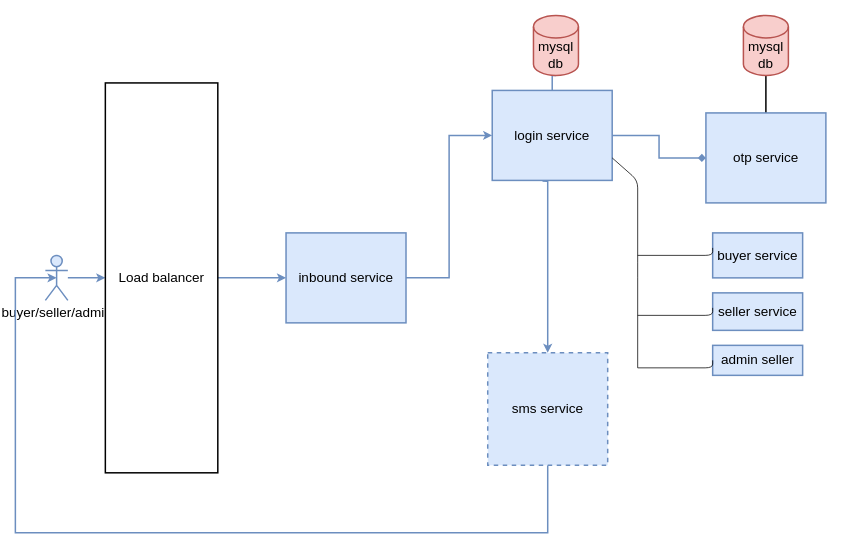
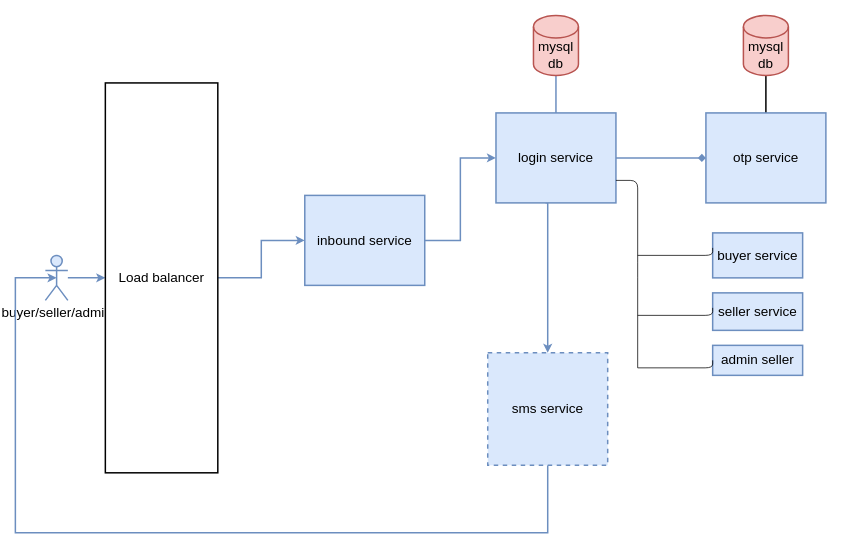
(552, 135) -> (556, 158)
(346, 278) -> (365, 240)
